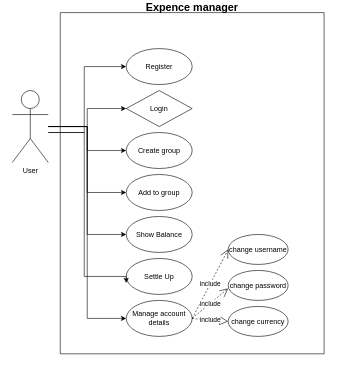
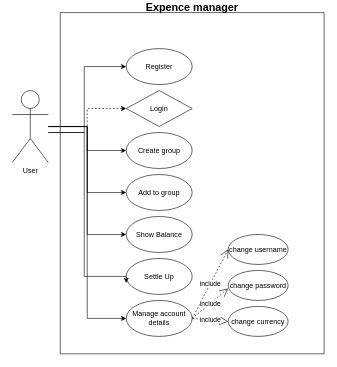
(96, 108) -> (96, 108)
